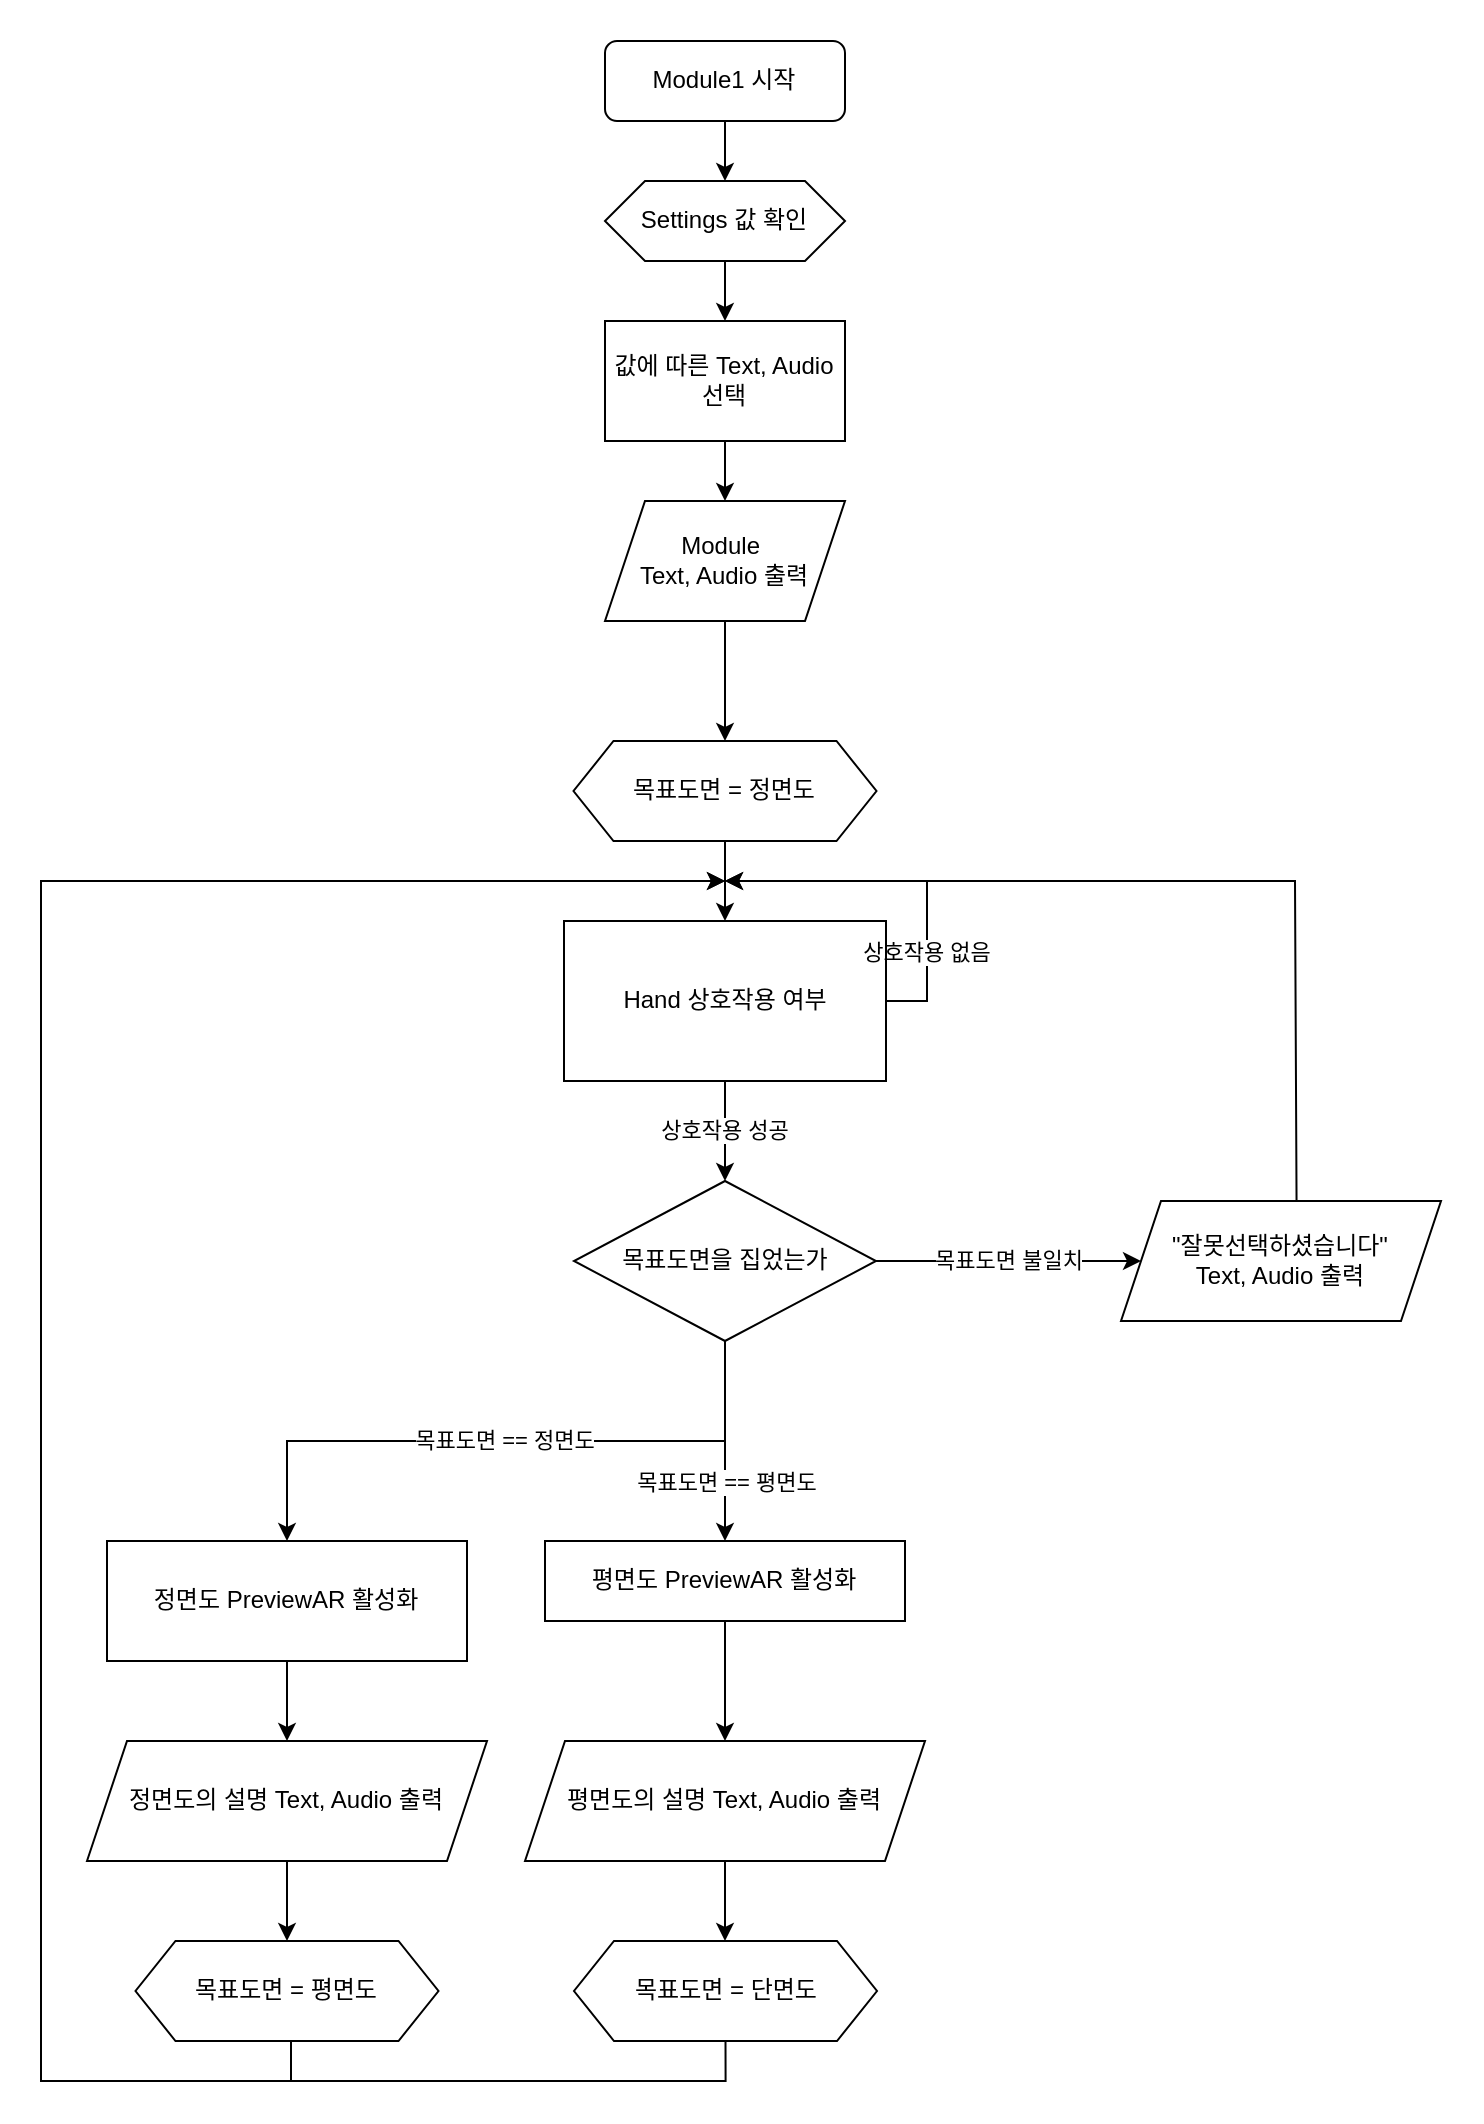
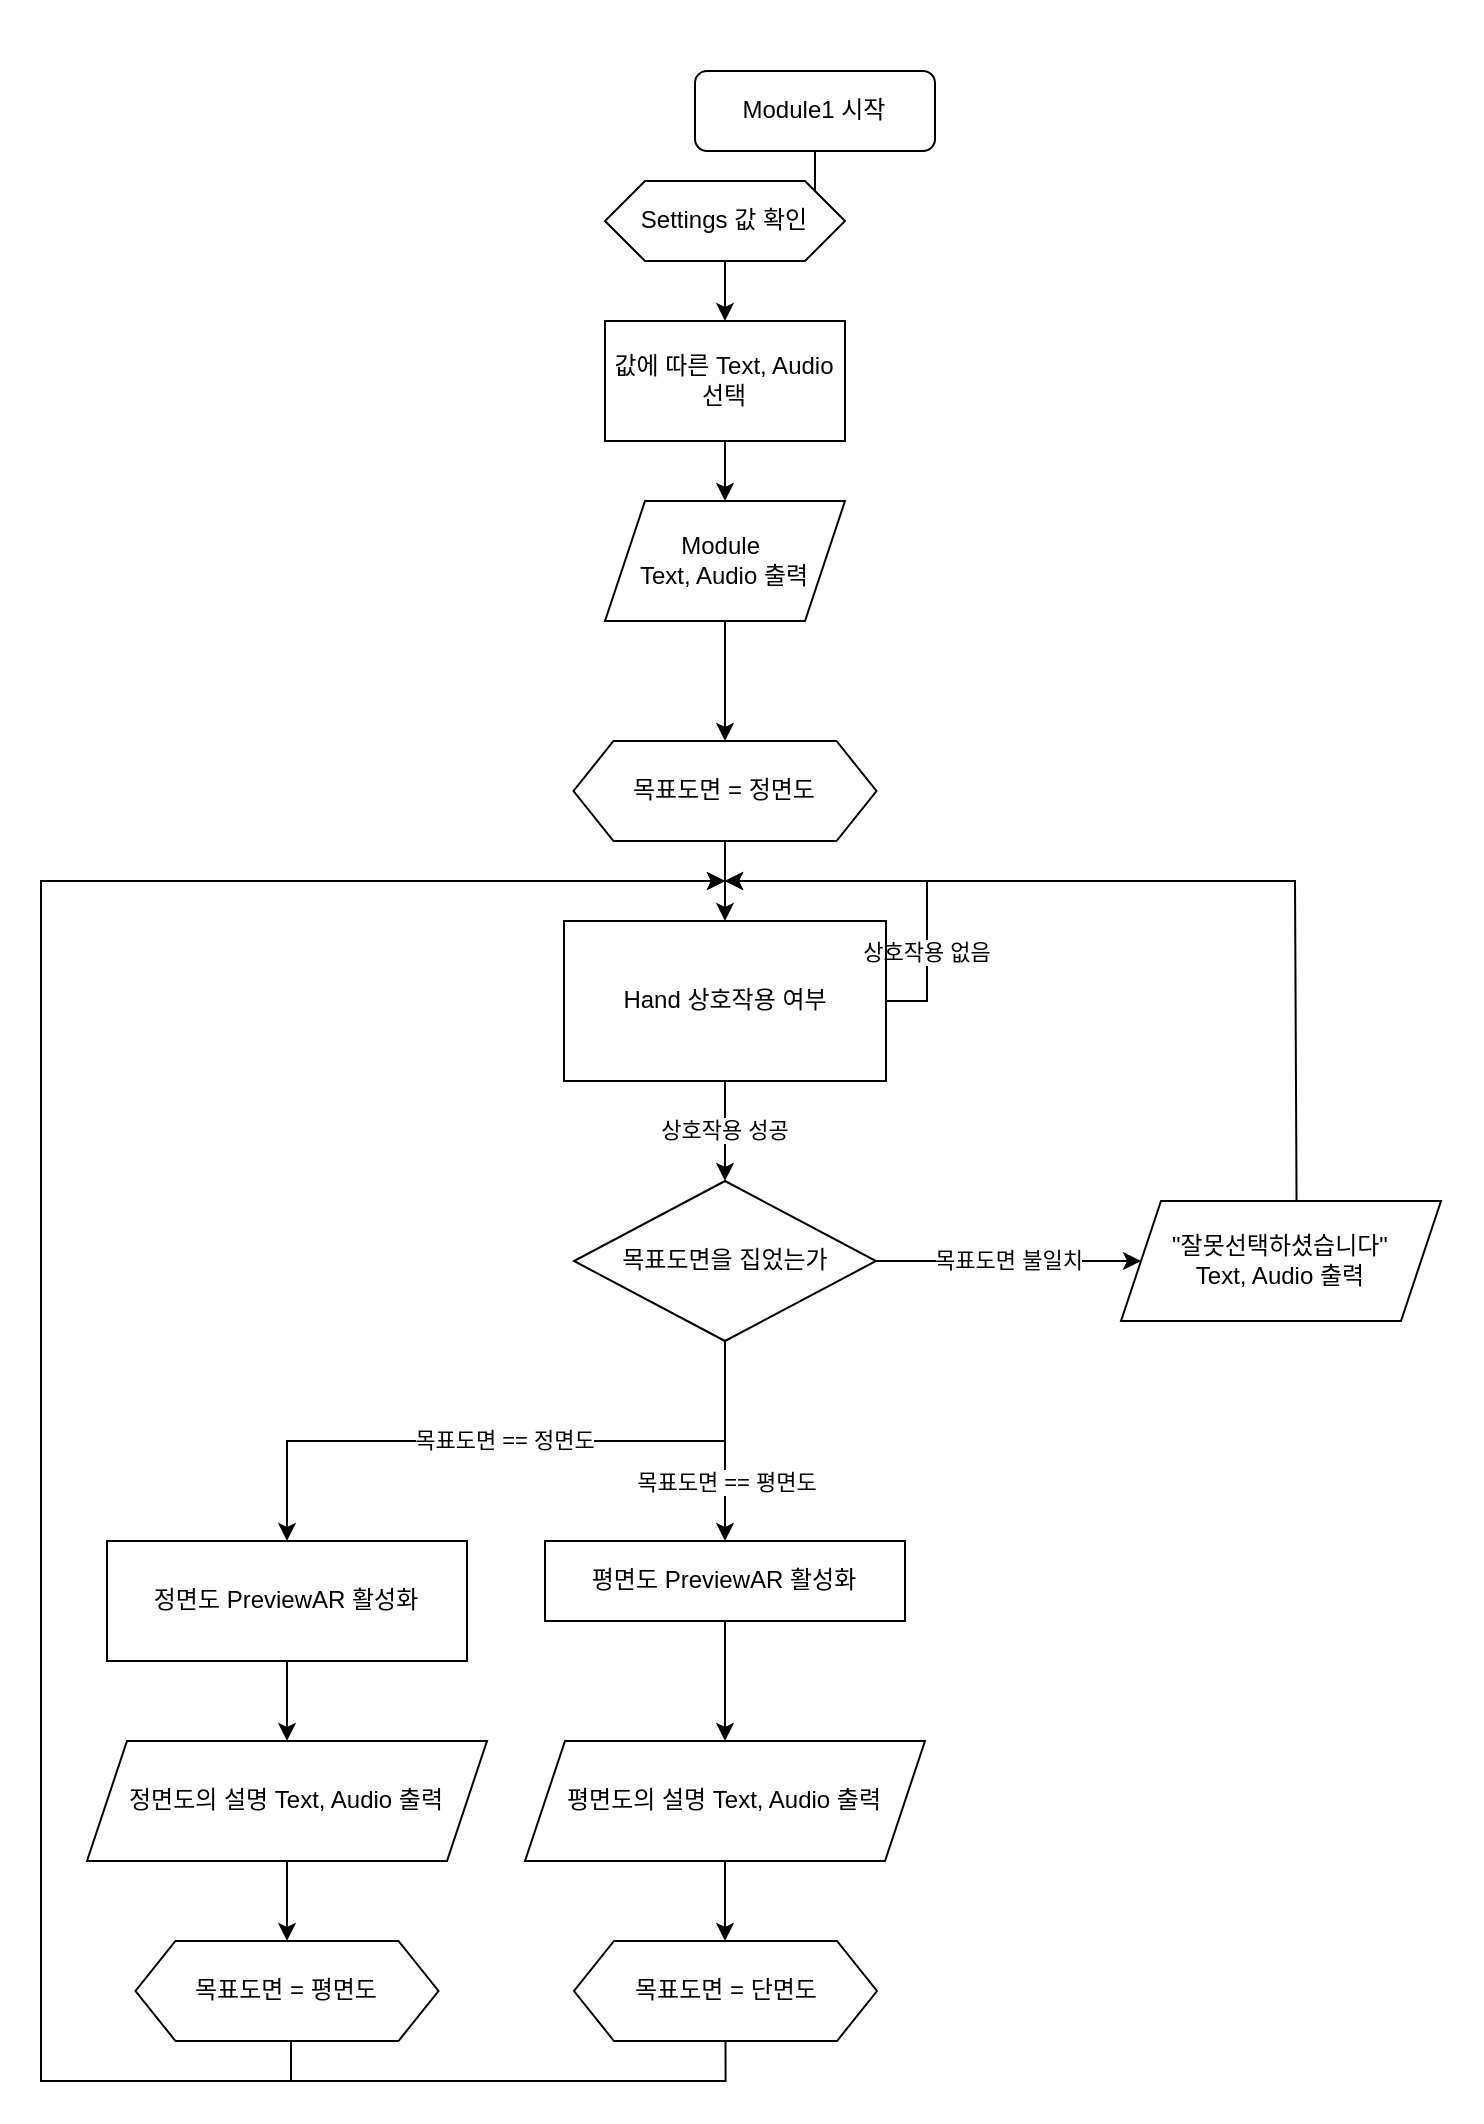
(725, 81) -> (815, 111)
